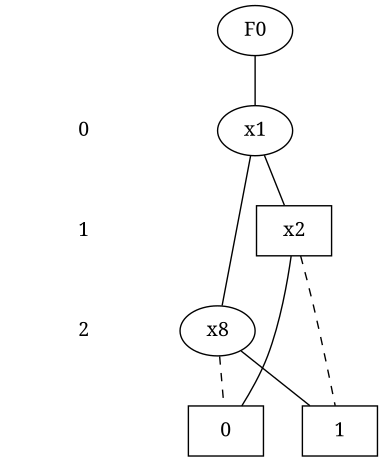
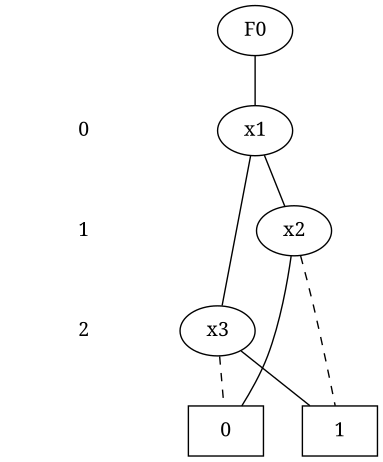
(294, 231) -> (294, 231)
(218, 331) -> (218, 331)
